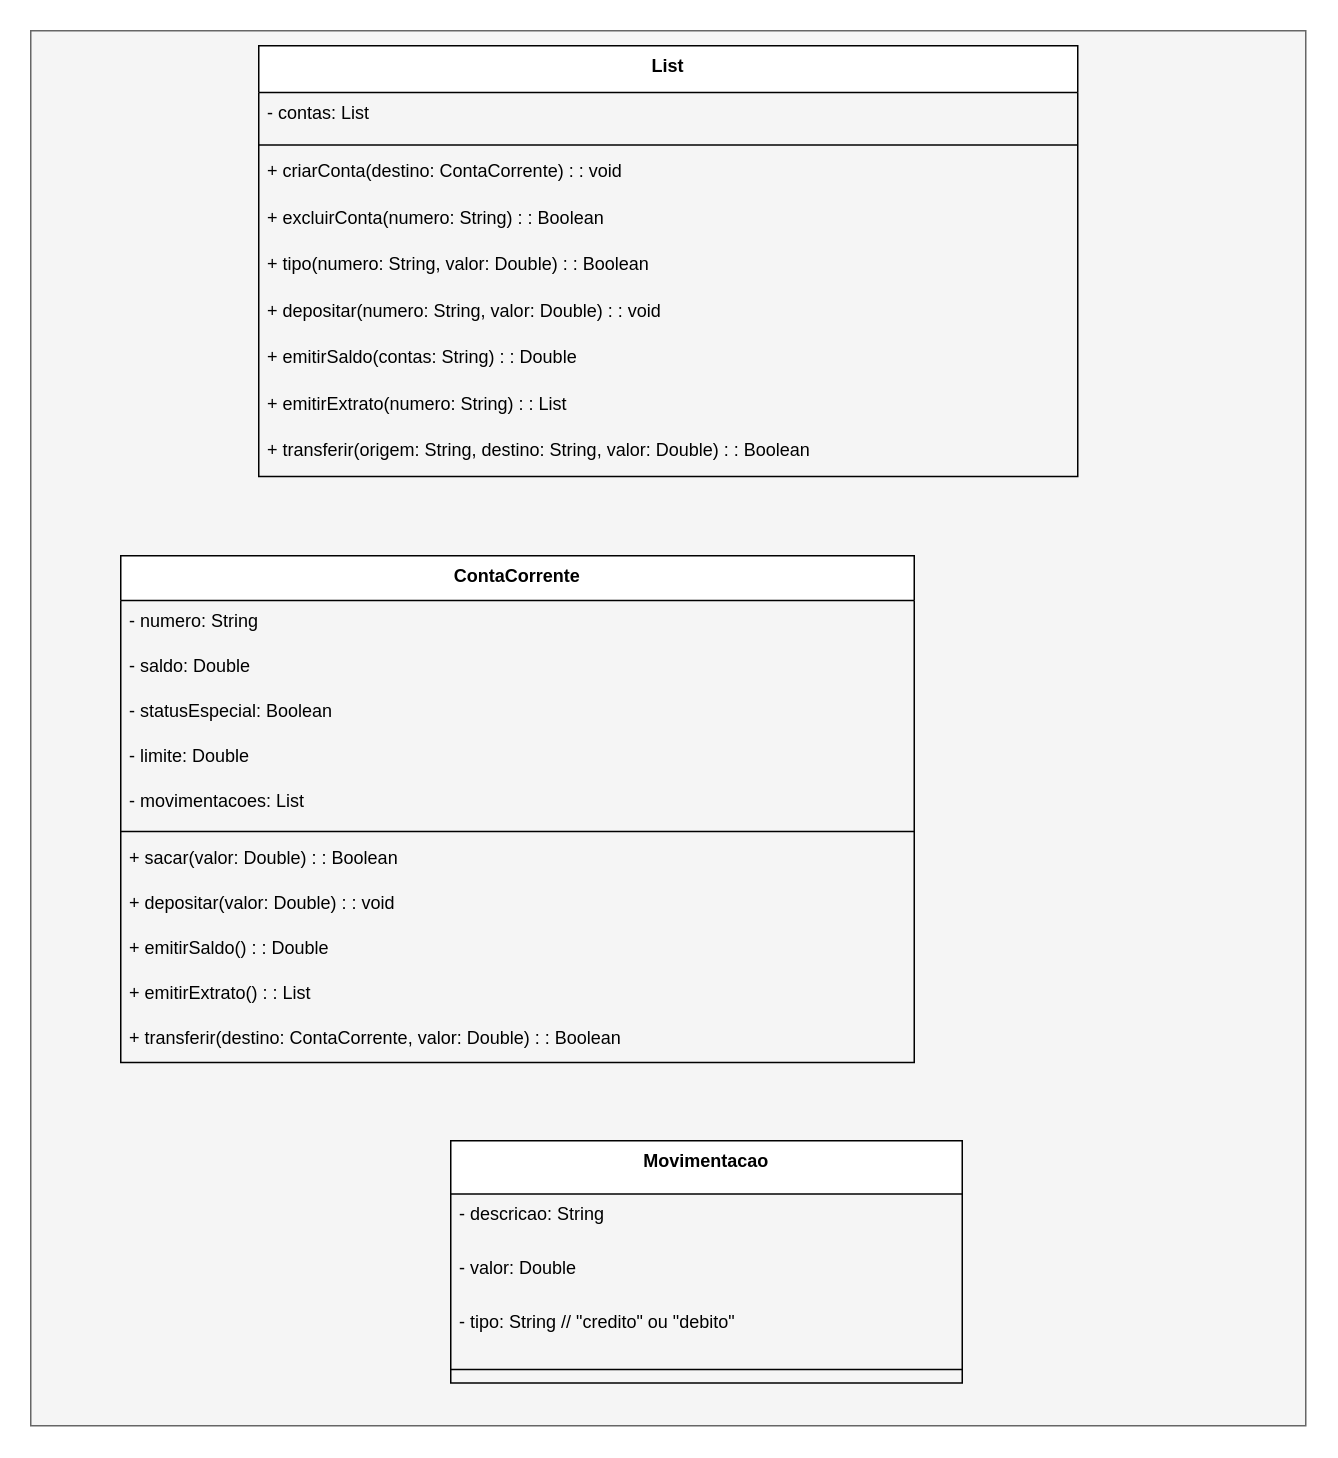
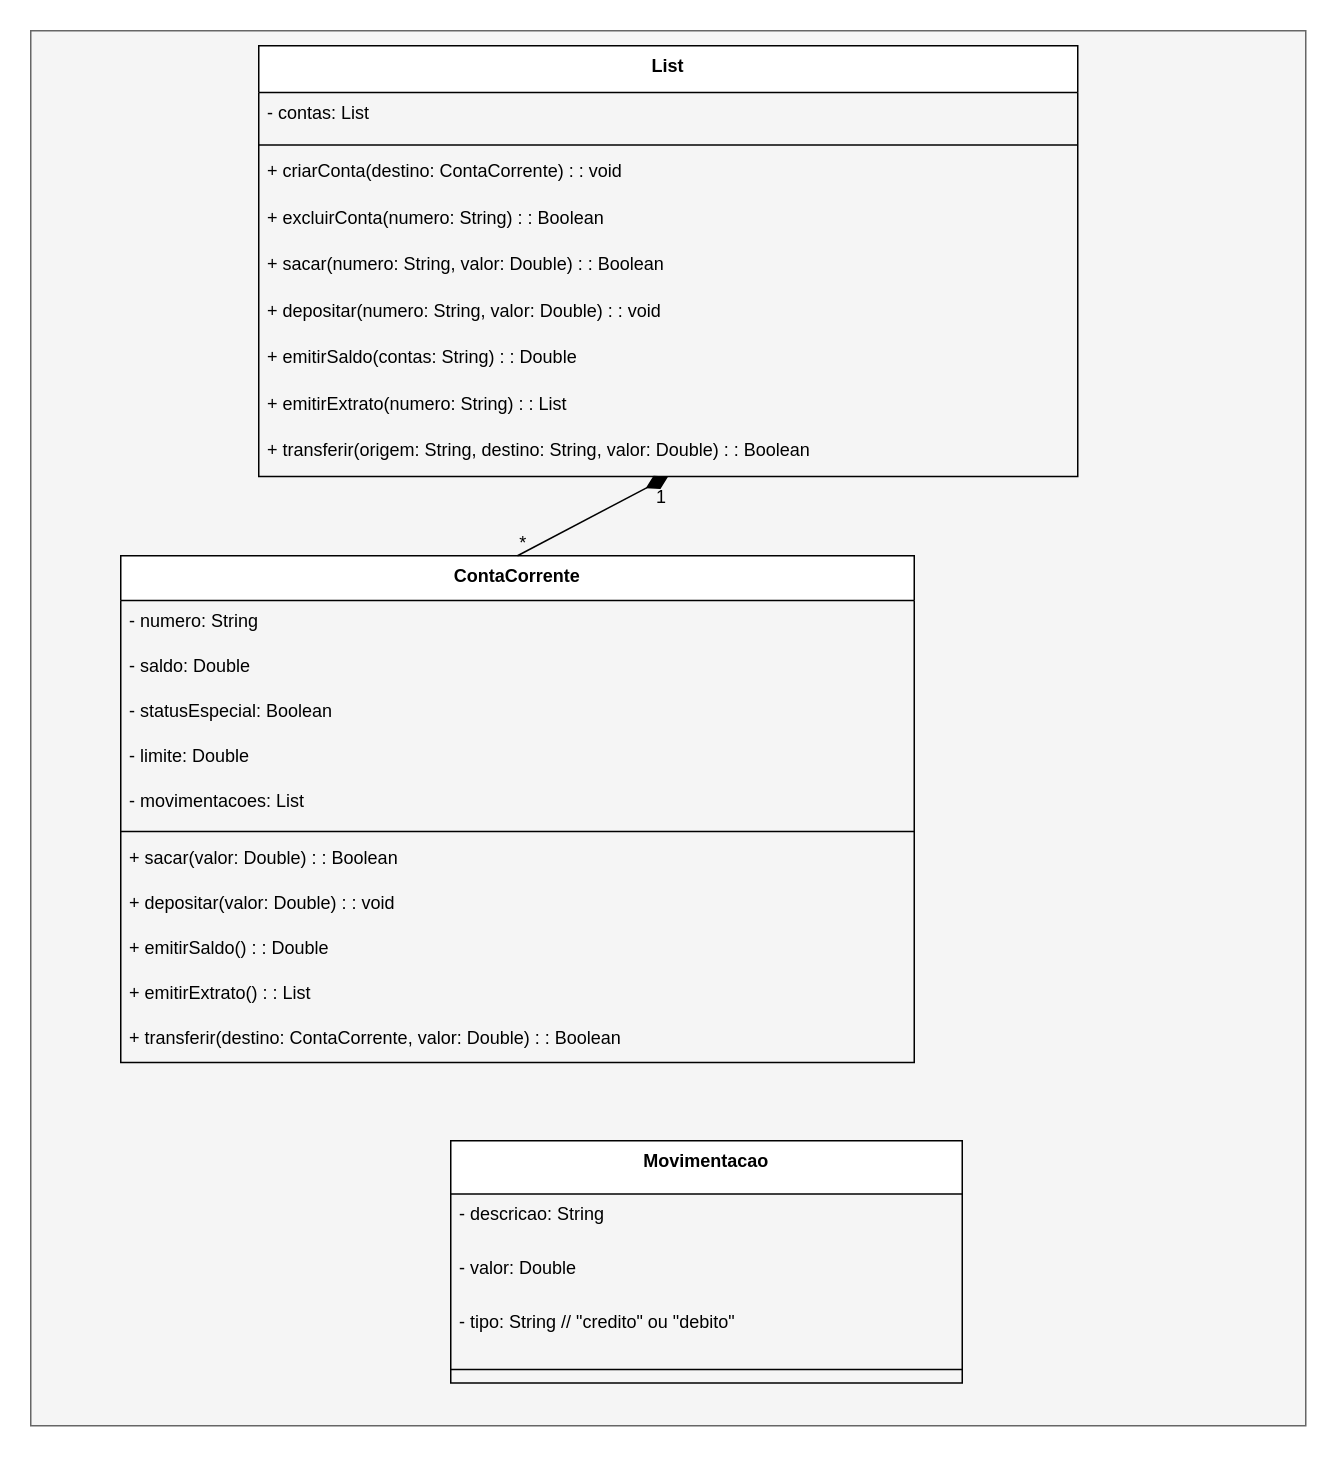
(474, 264) -> (482, 264)
none -> (583, 521)
